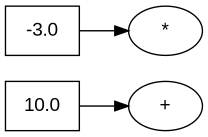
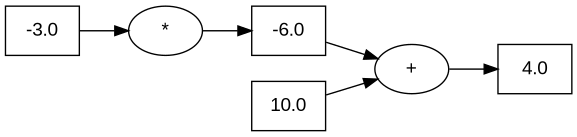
none -> (289, 31)
none -> (535, 69)
